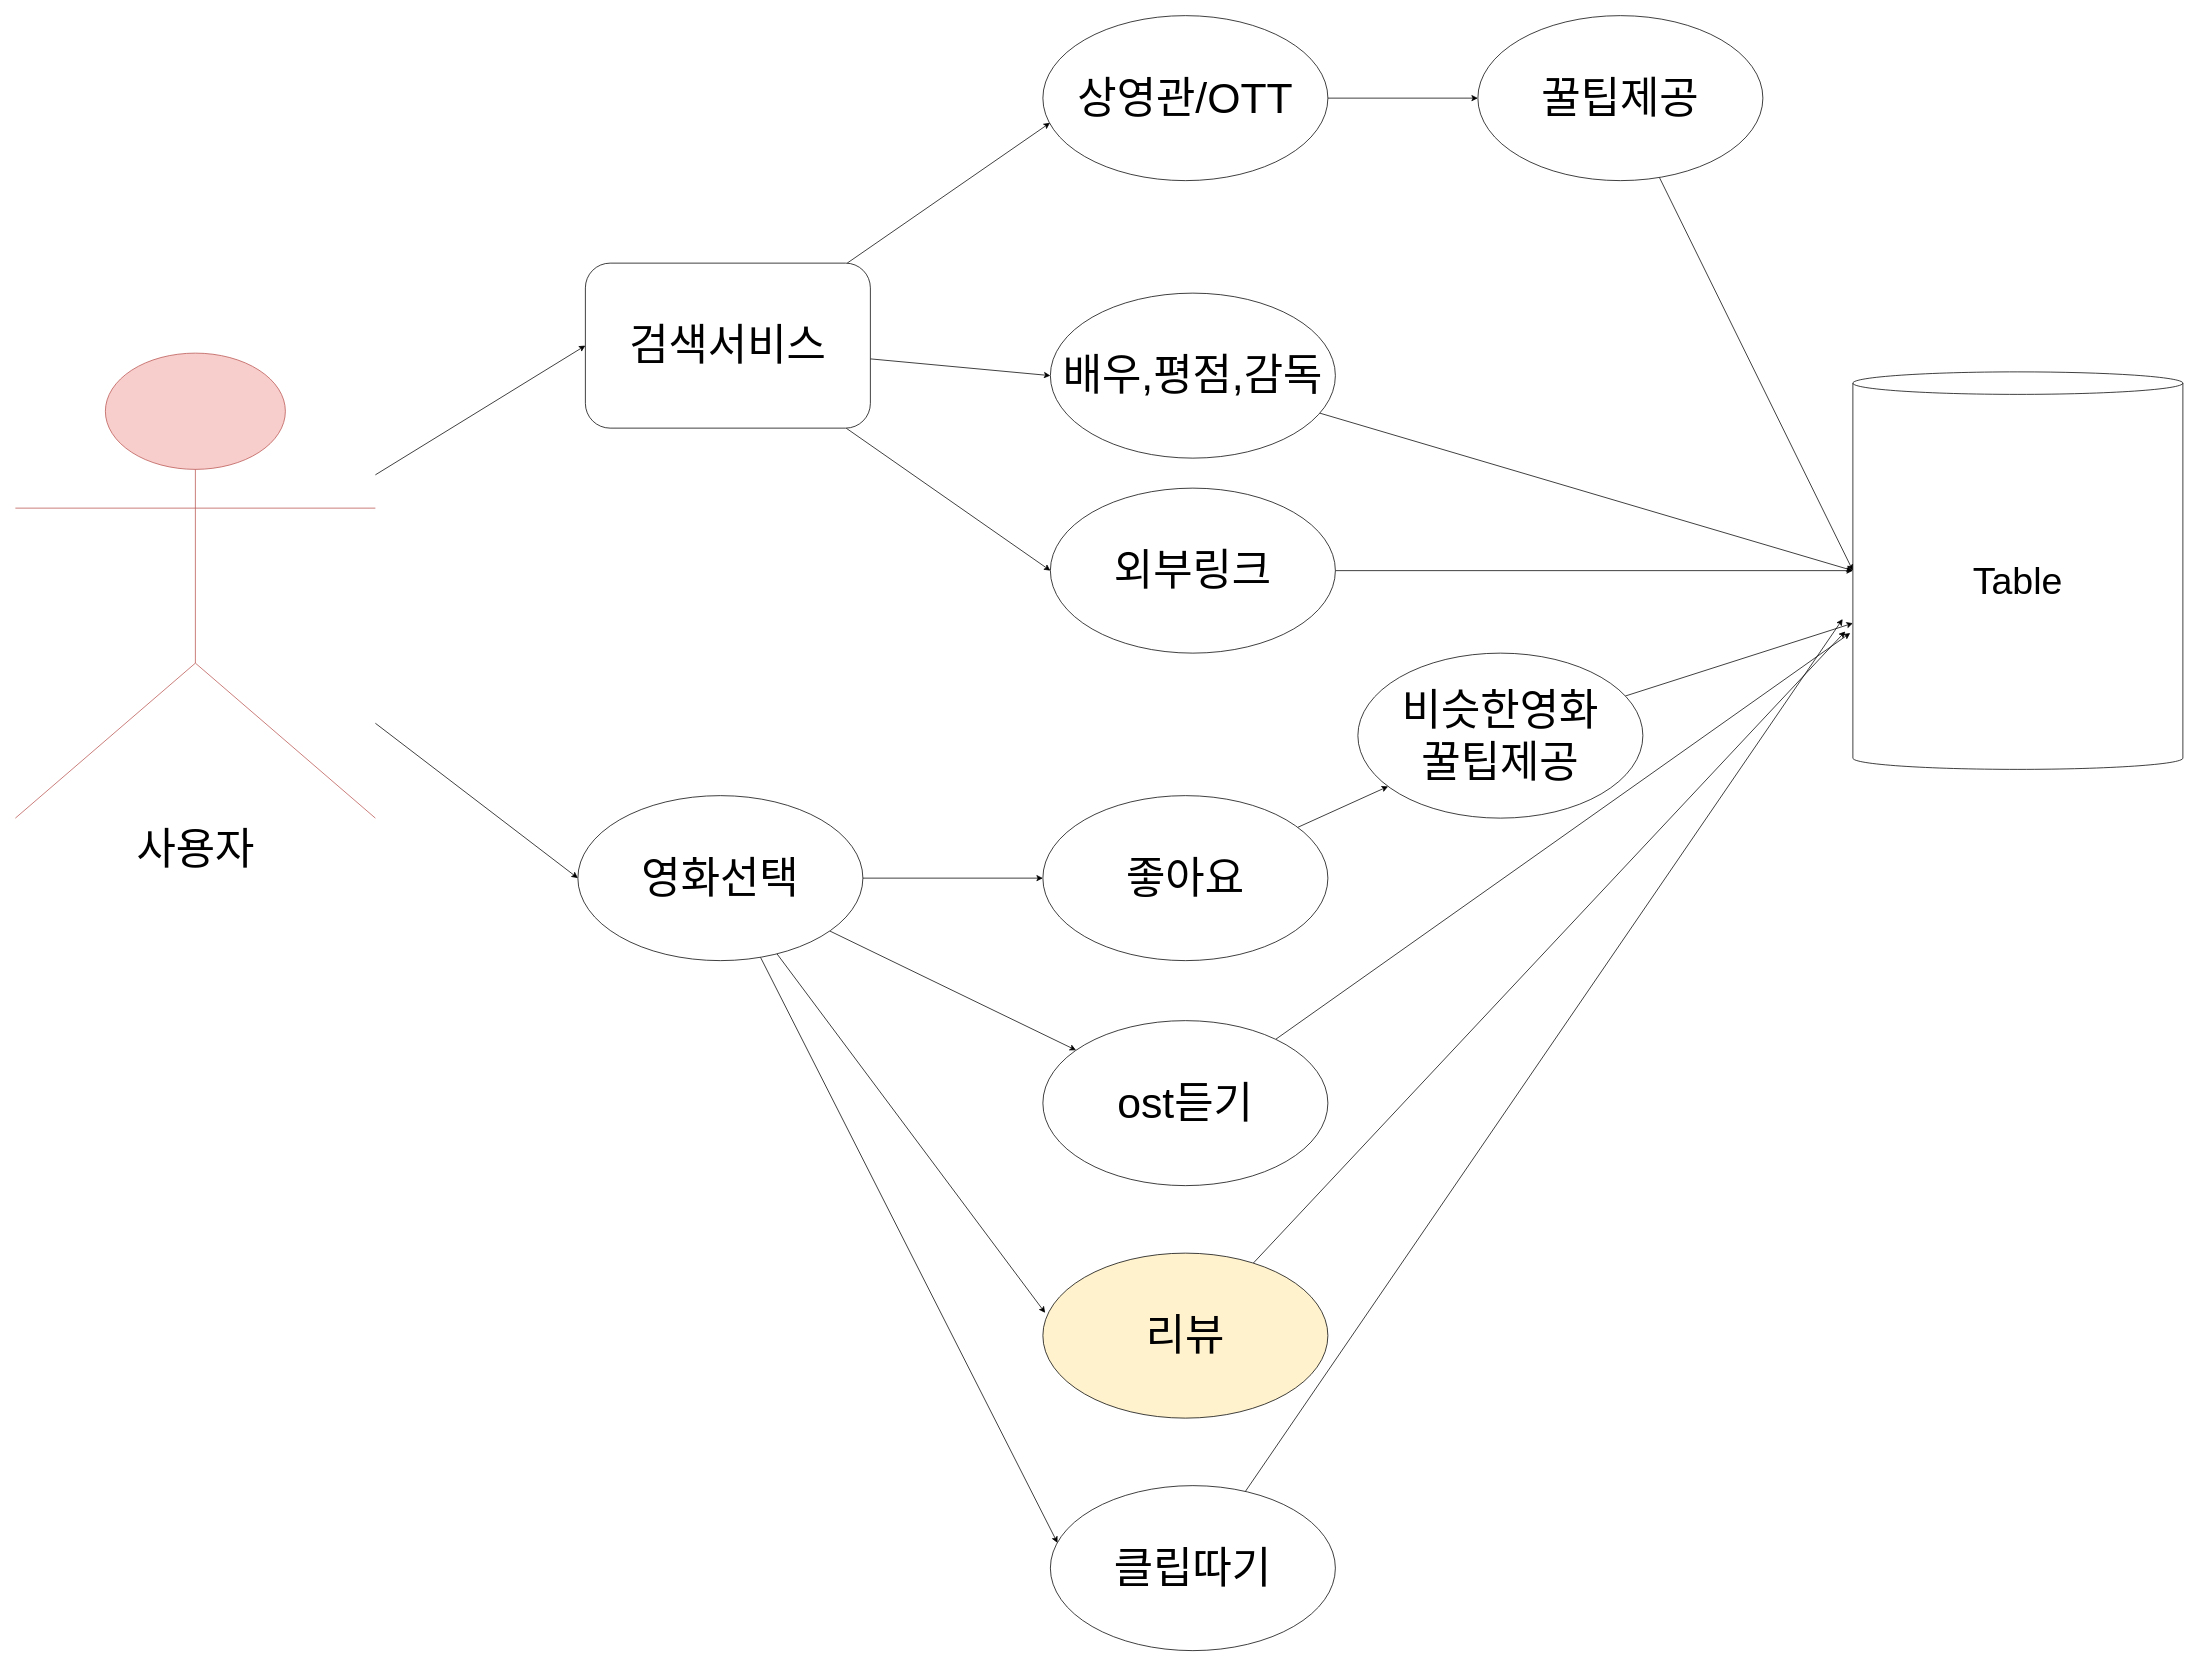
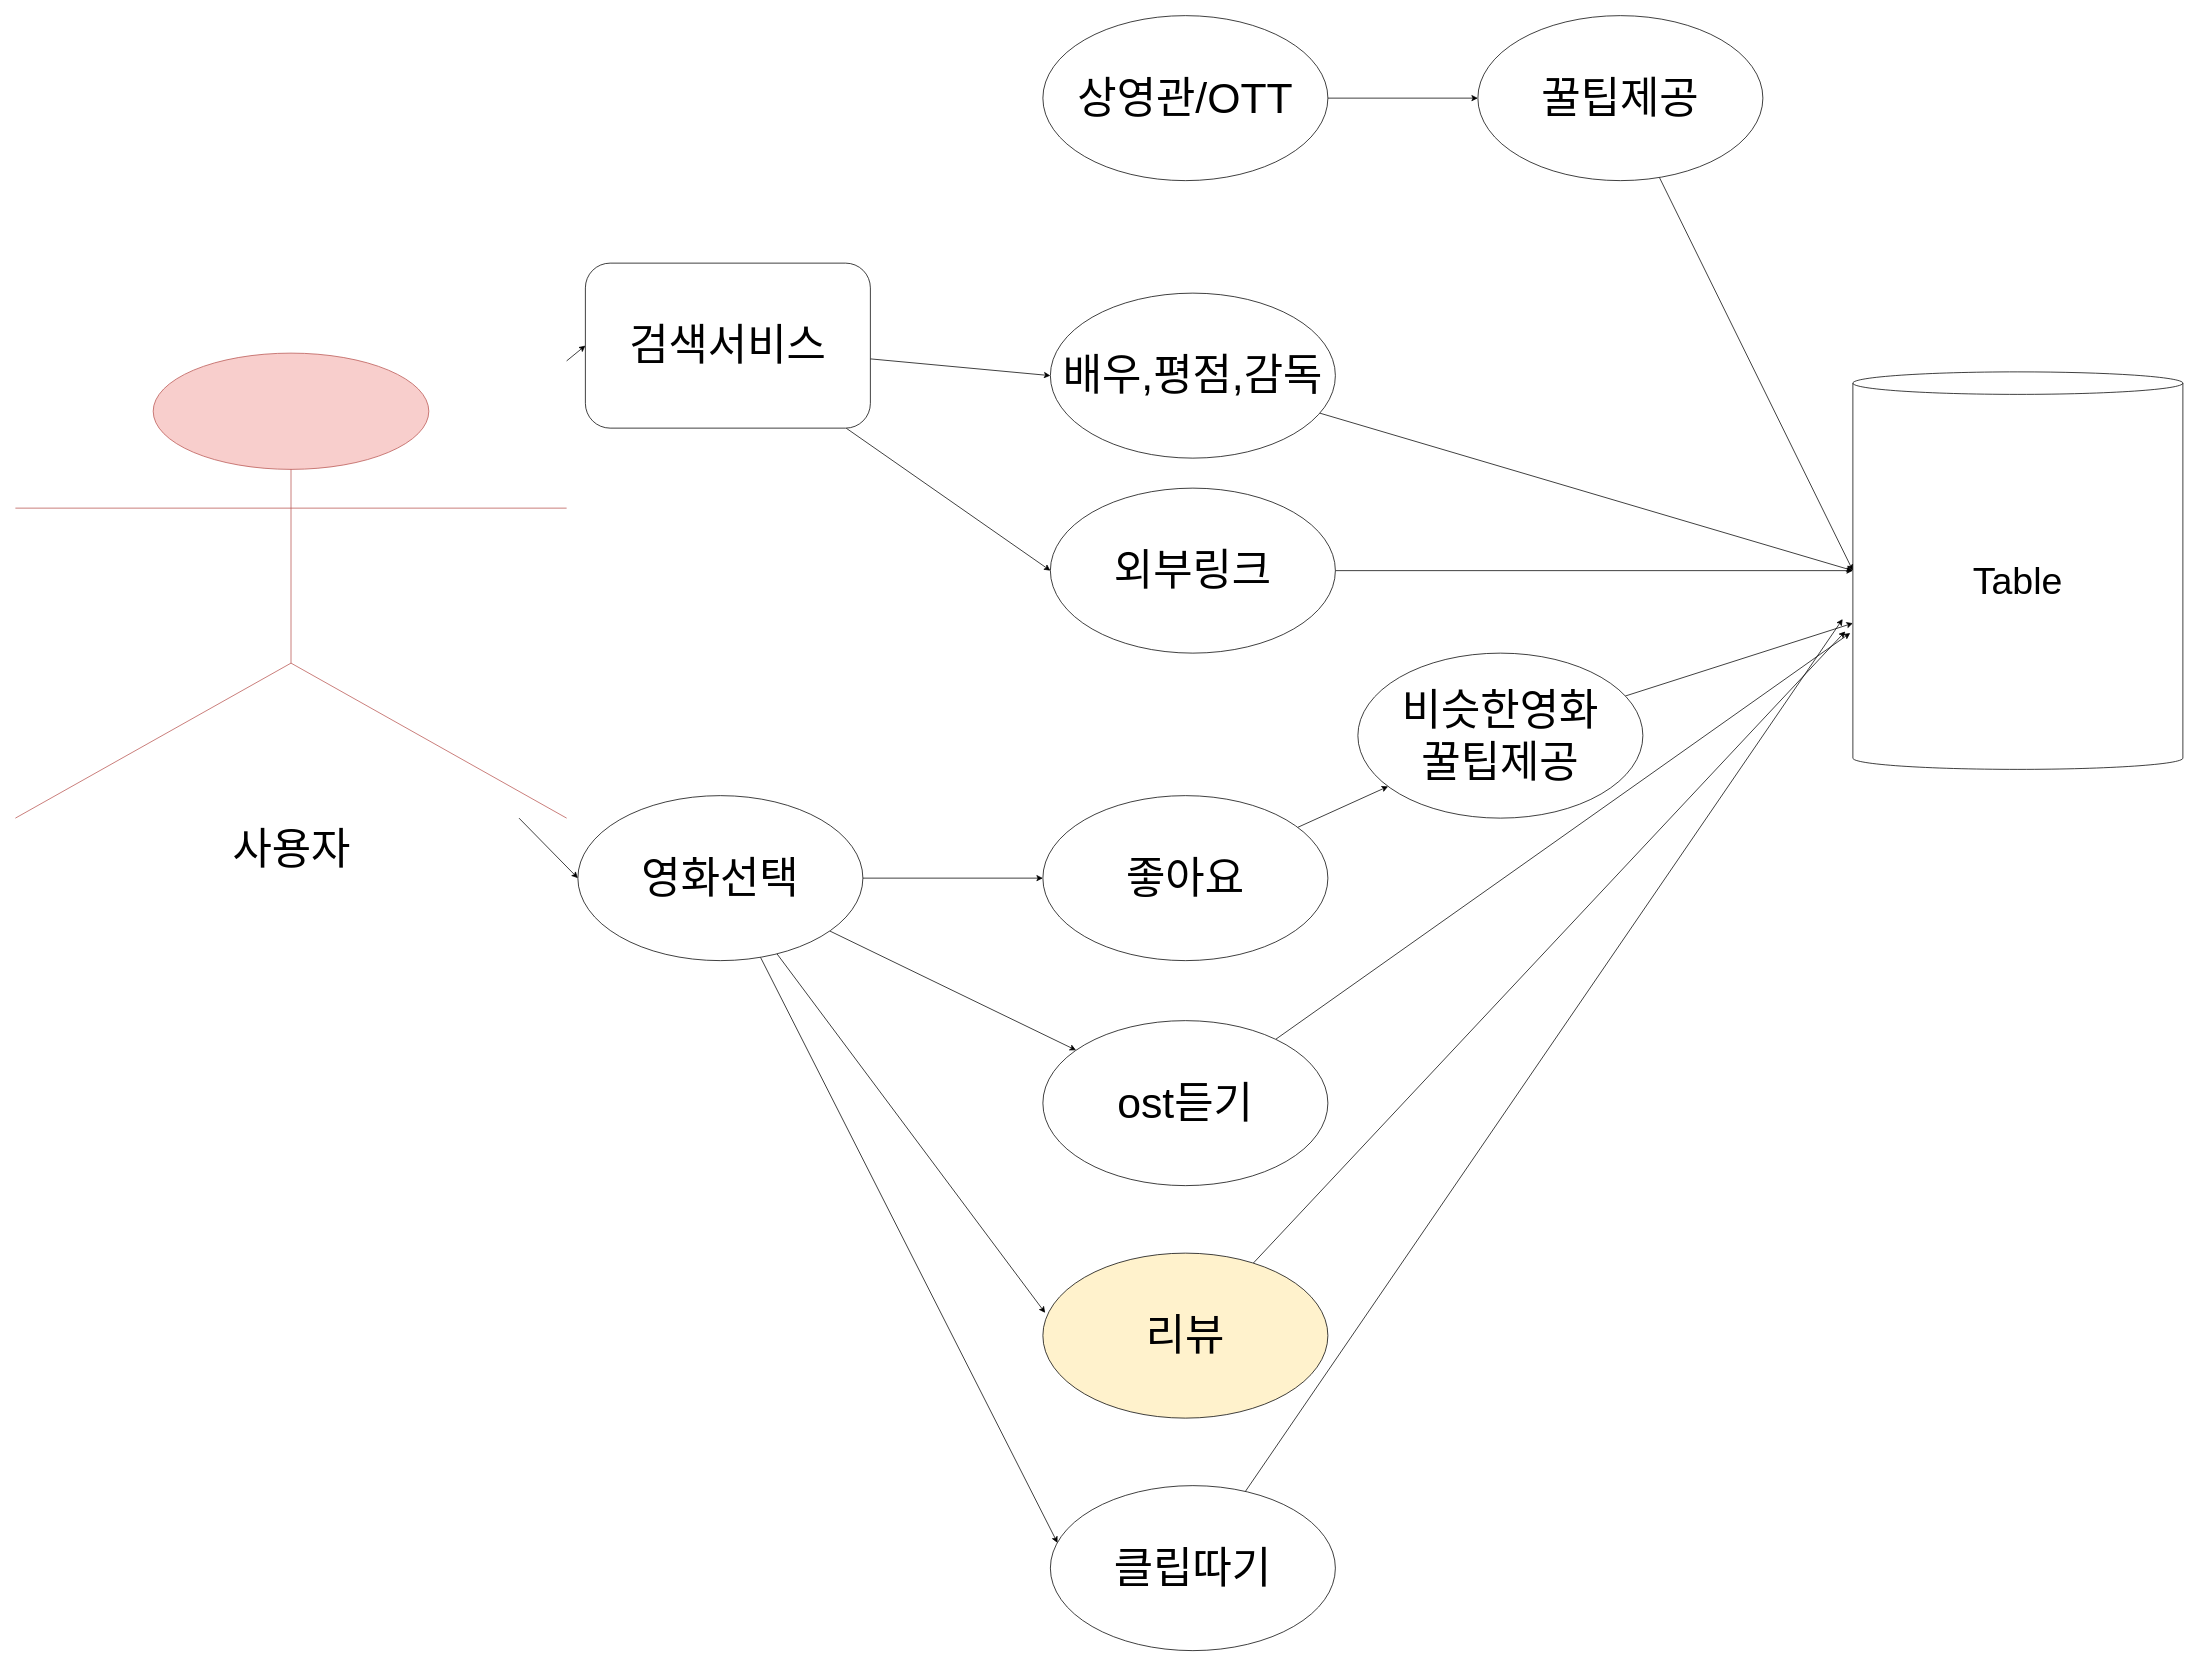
(946, 194) -> none
(195, 585) -> (291, 585)
